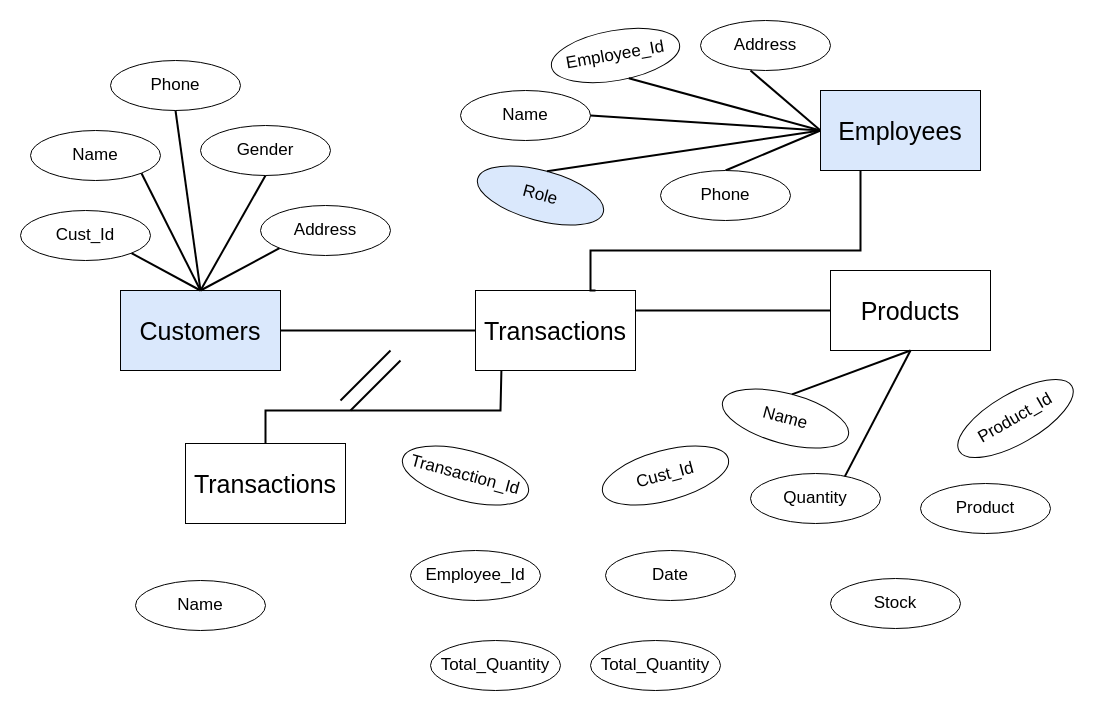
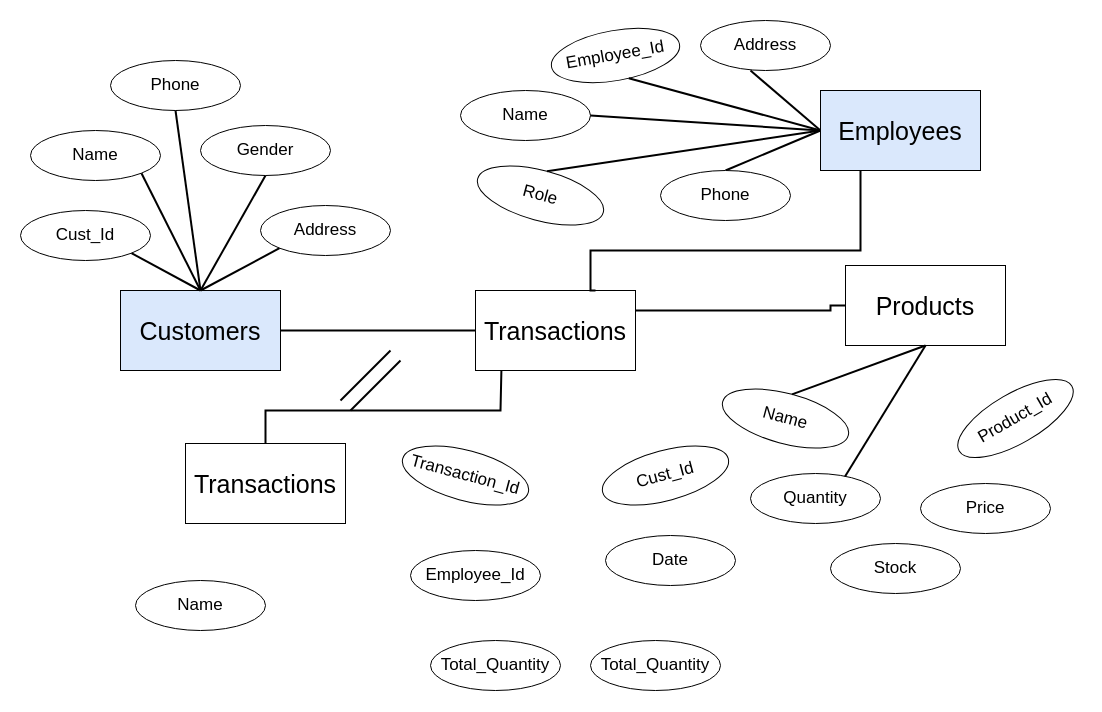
(541, 196) -> (541, 196)
(911, 311) -> (926, 306)
(986, 509) -> (986, 509)
(671, 576) -> (671, 561)
(896, 604) -> (896, 569)
